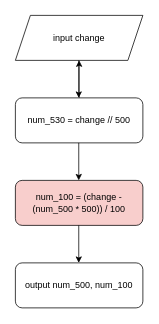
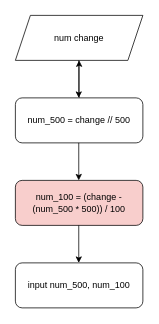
(79, 38) -> (79, 38)
(79, 120) -> (79, 120)
(79, 285) -> (79, 285)
